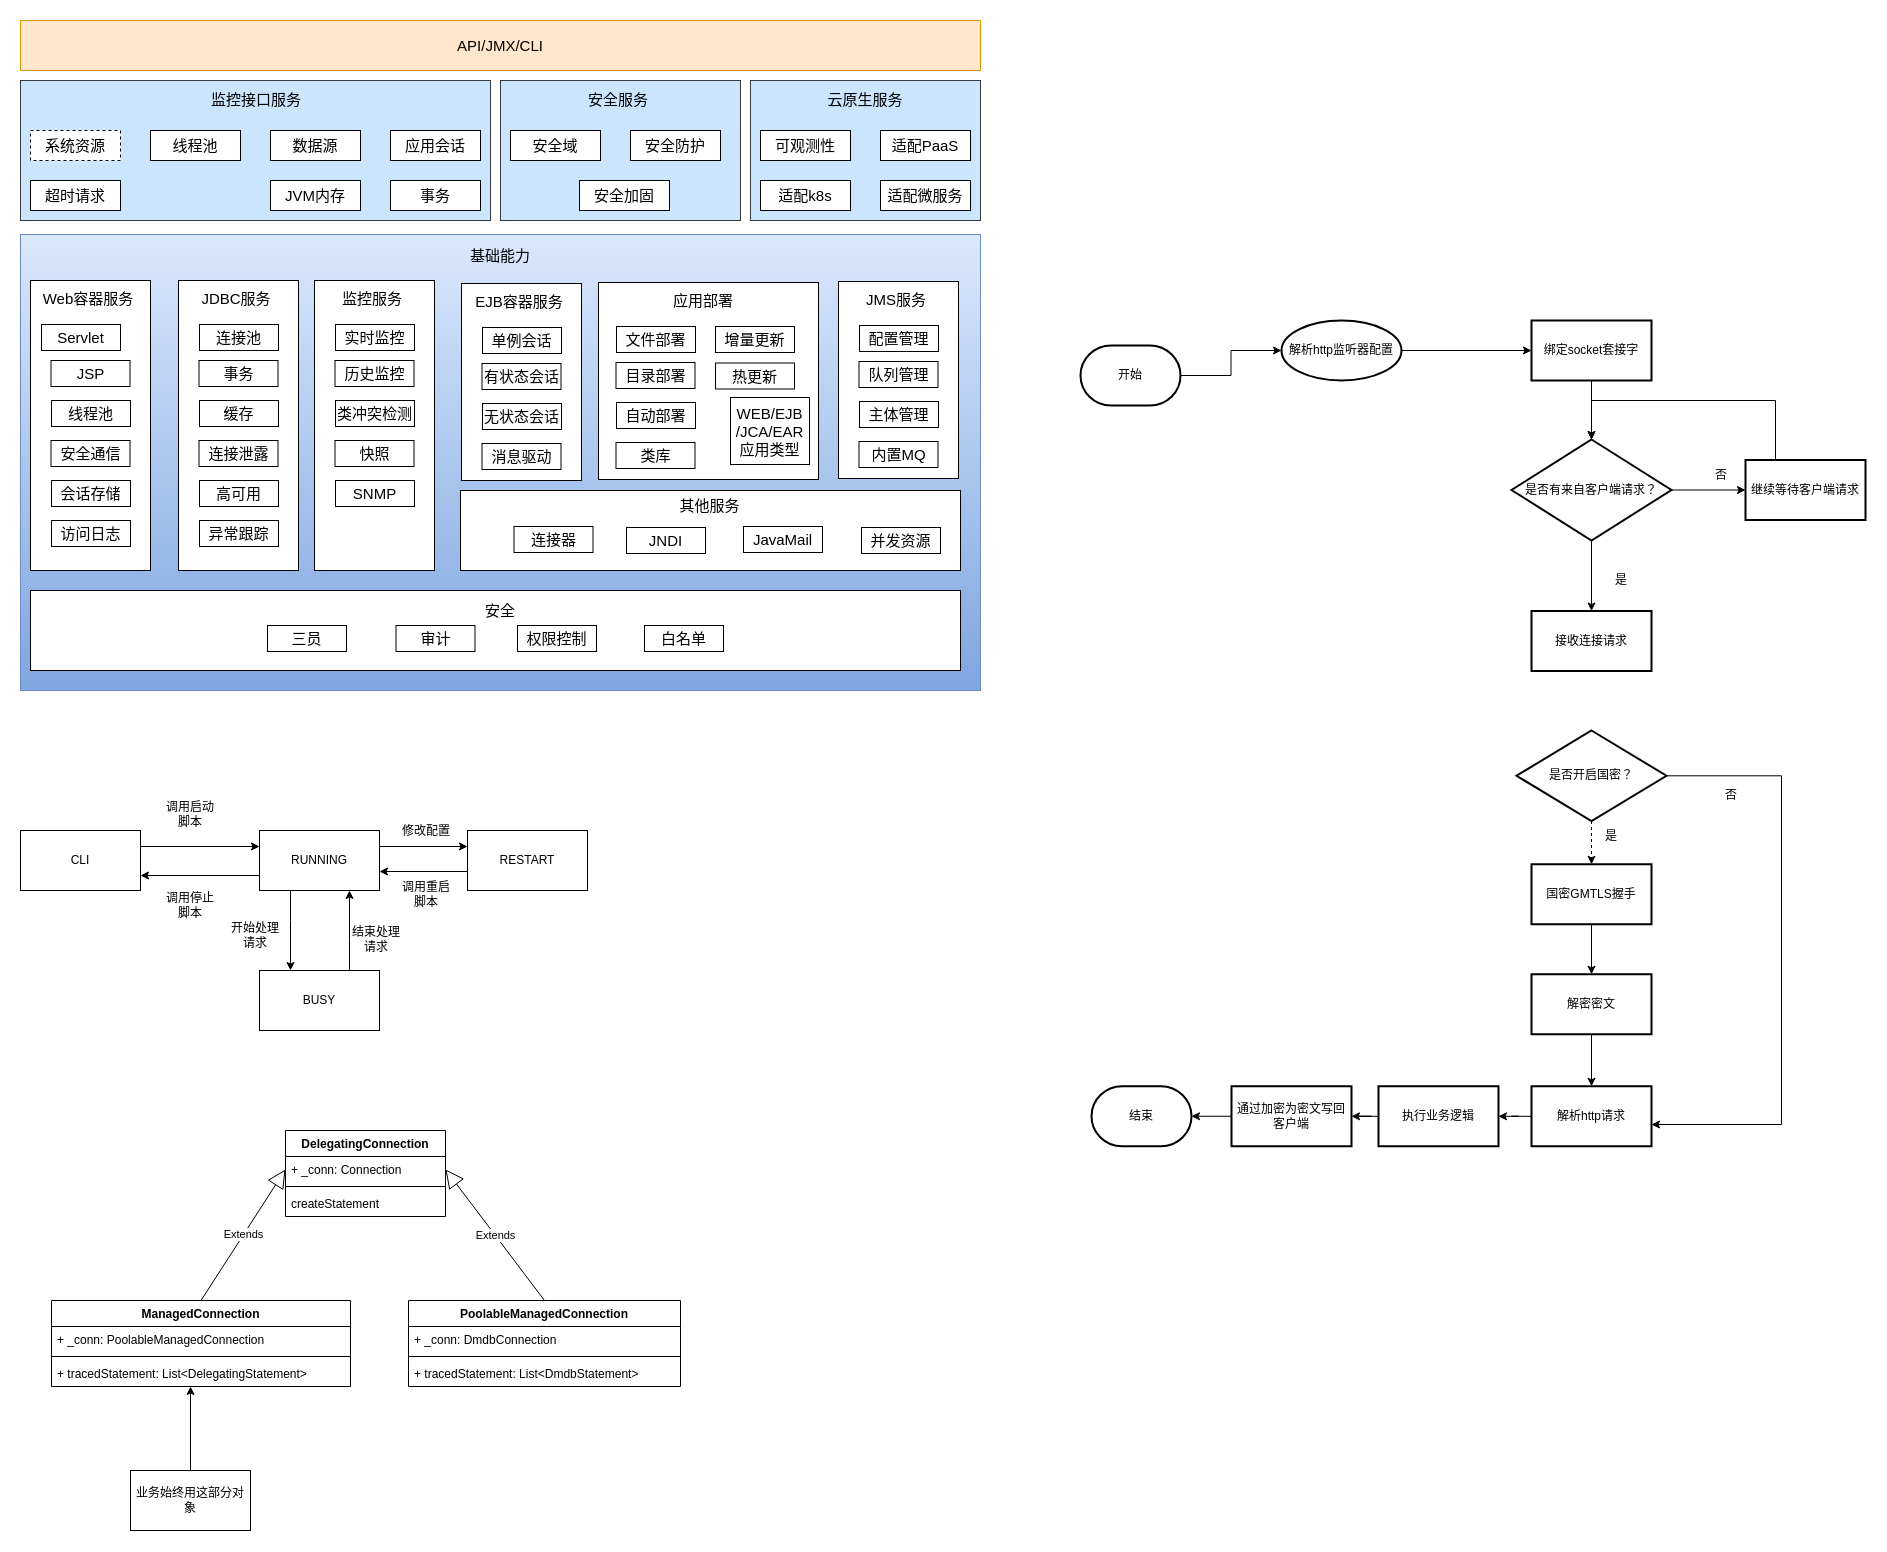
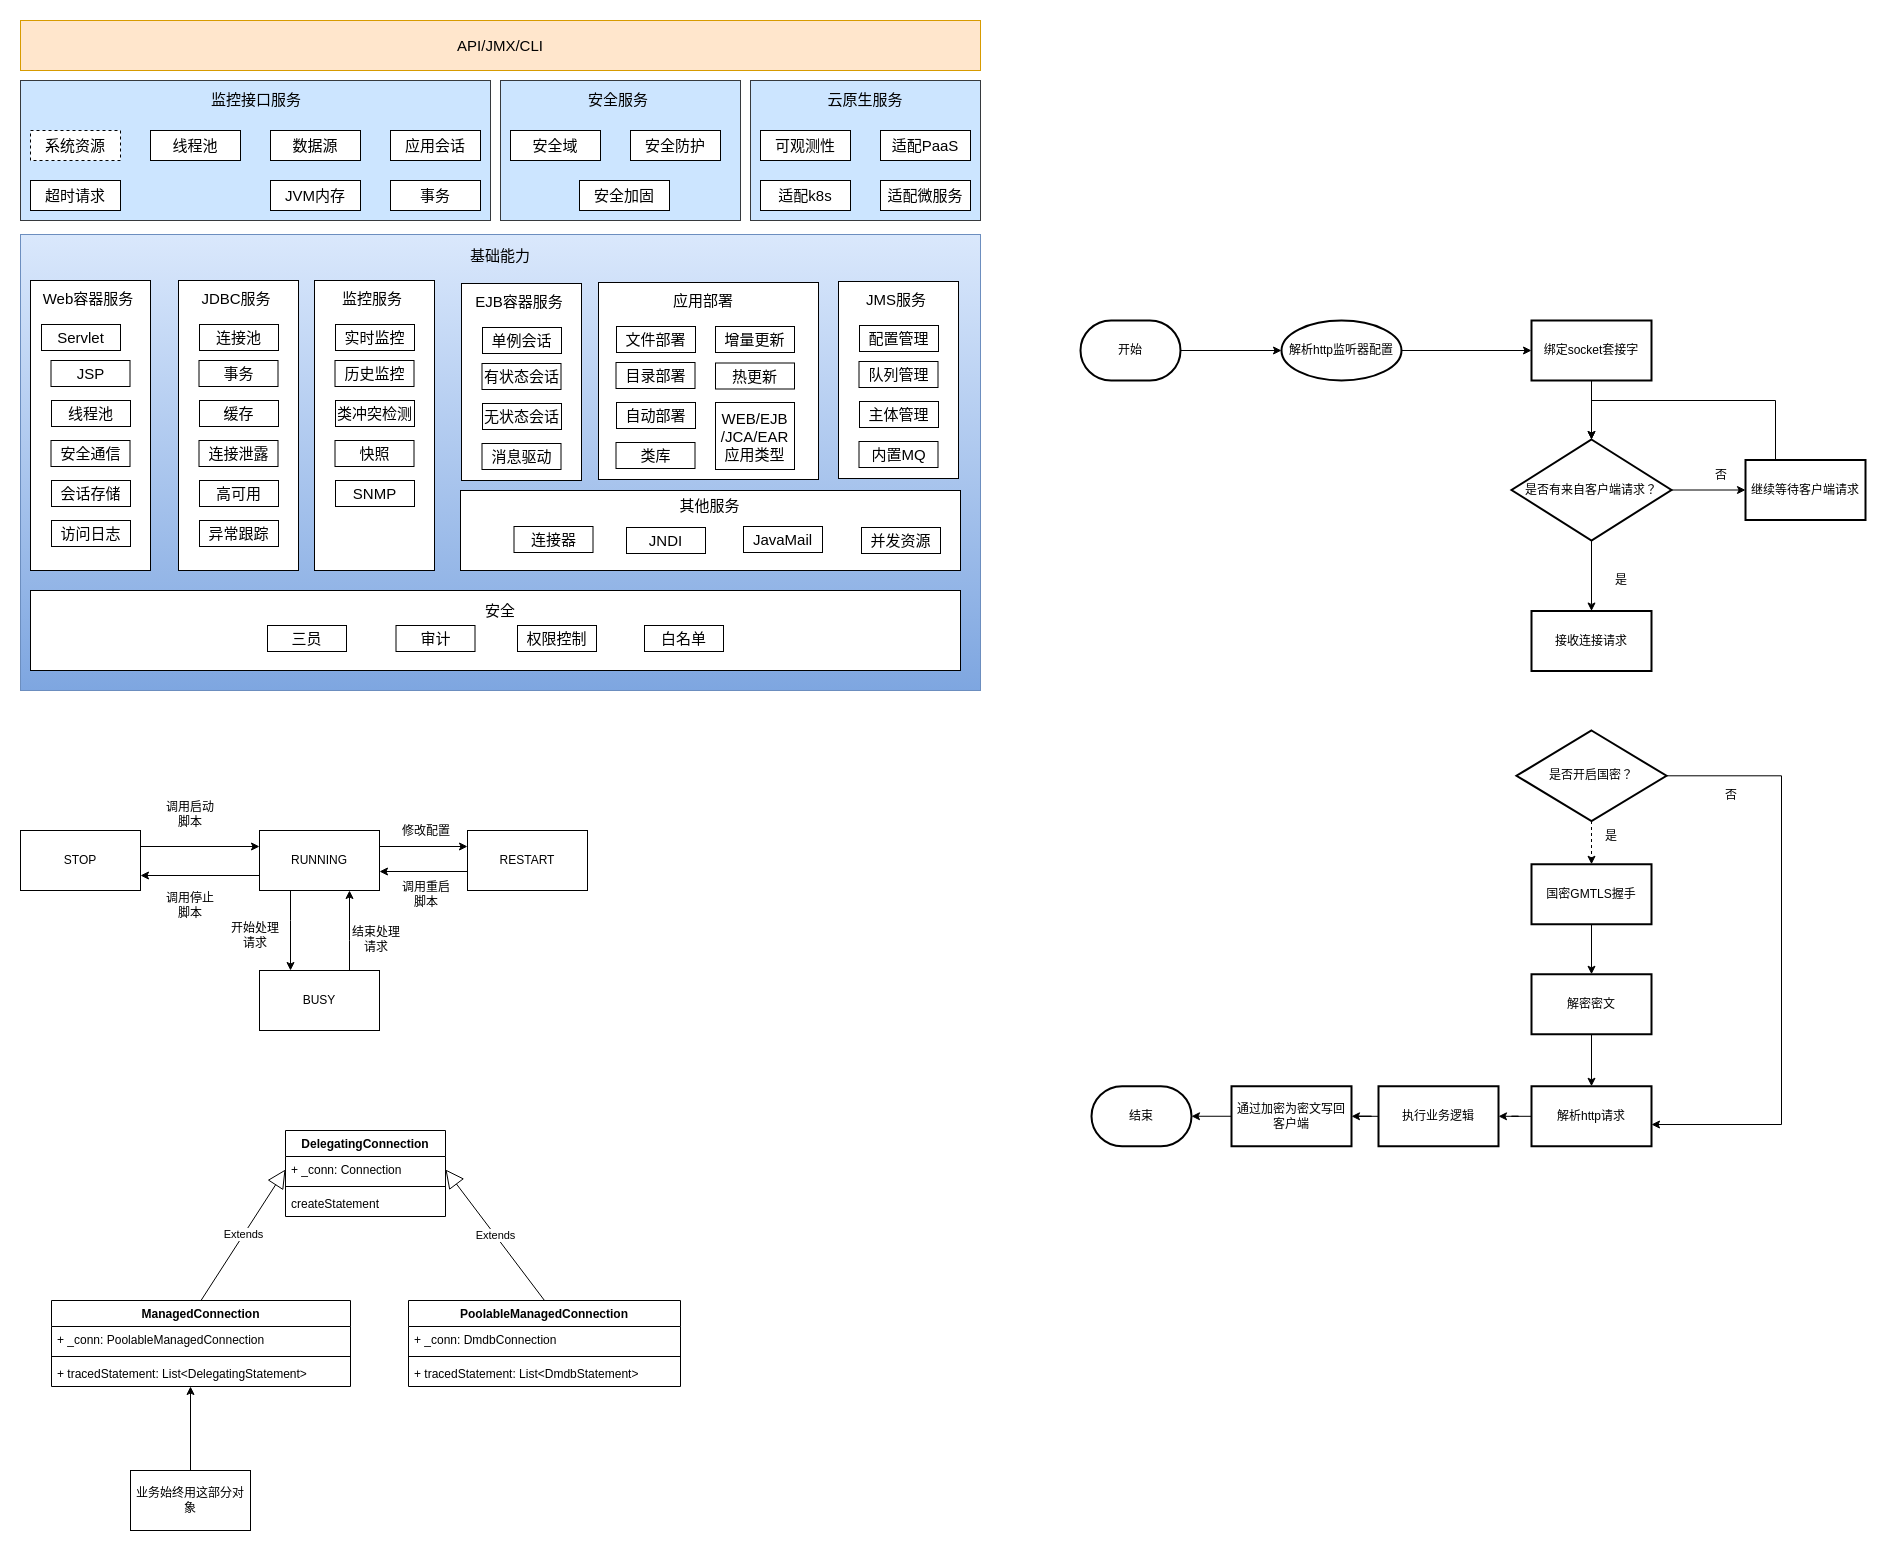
(1131, 376) -> (1131, 351)
(770, 431) -> (755, 436)
(81, 861) -> (81, 861)
